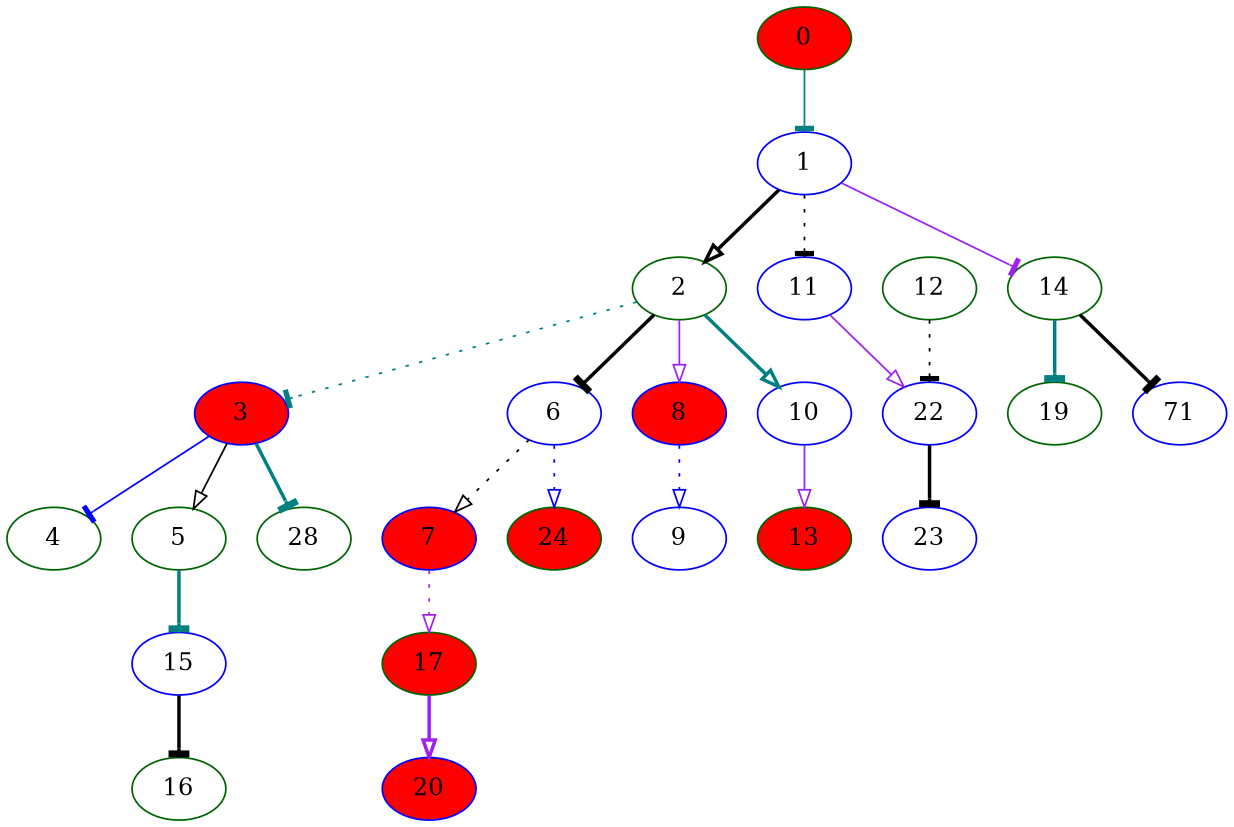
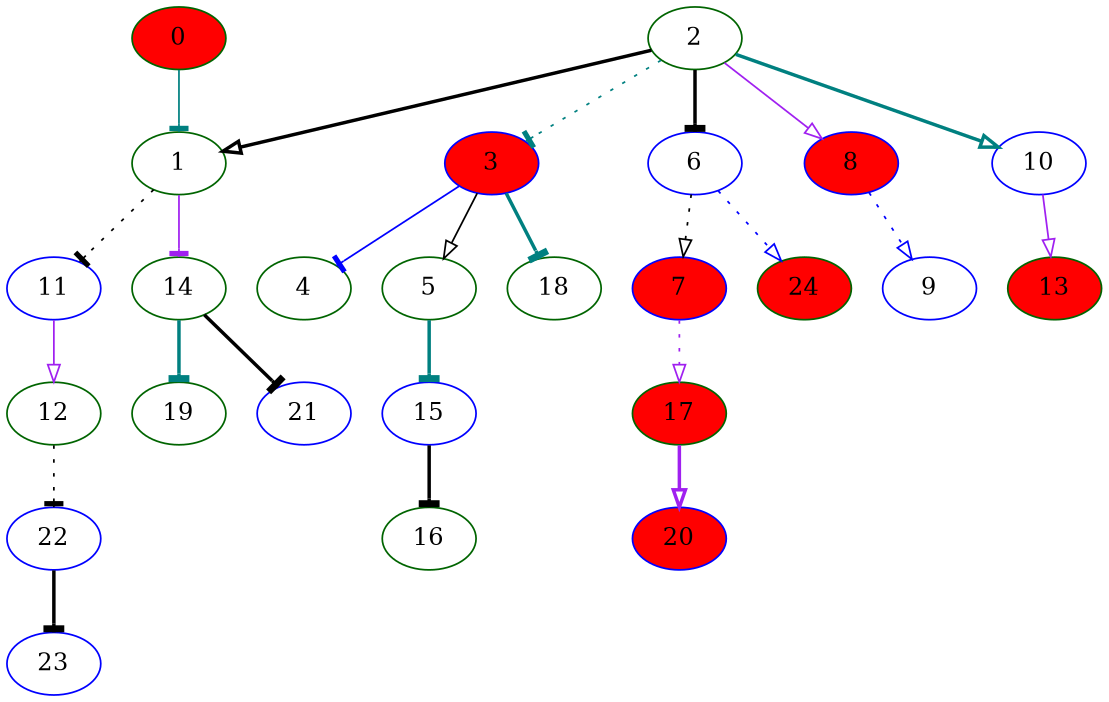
(804, 163) -> (179, 163)
(748, 220) -> (446, 99)
(861, 345) -> (54, 342)
(1180, 414) -> (304, 414)
(304, 539) -> (554, 288)
